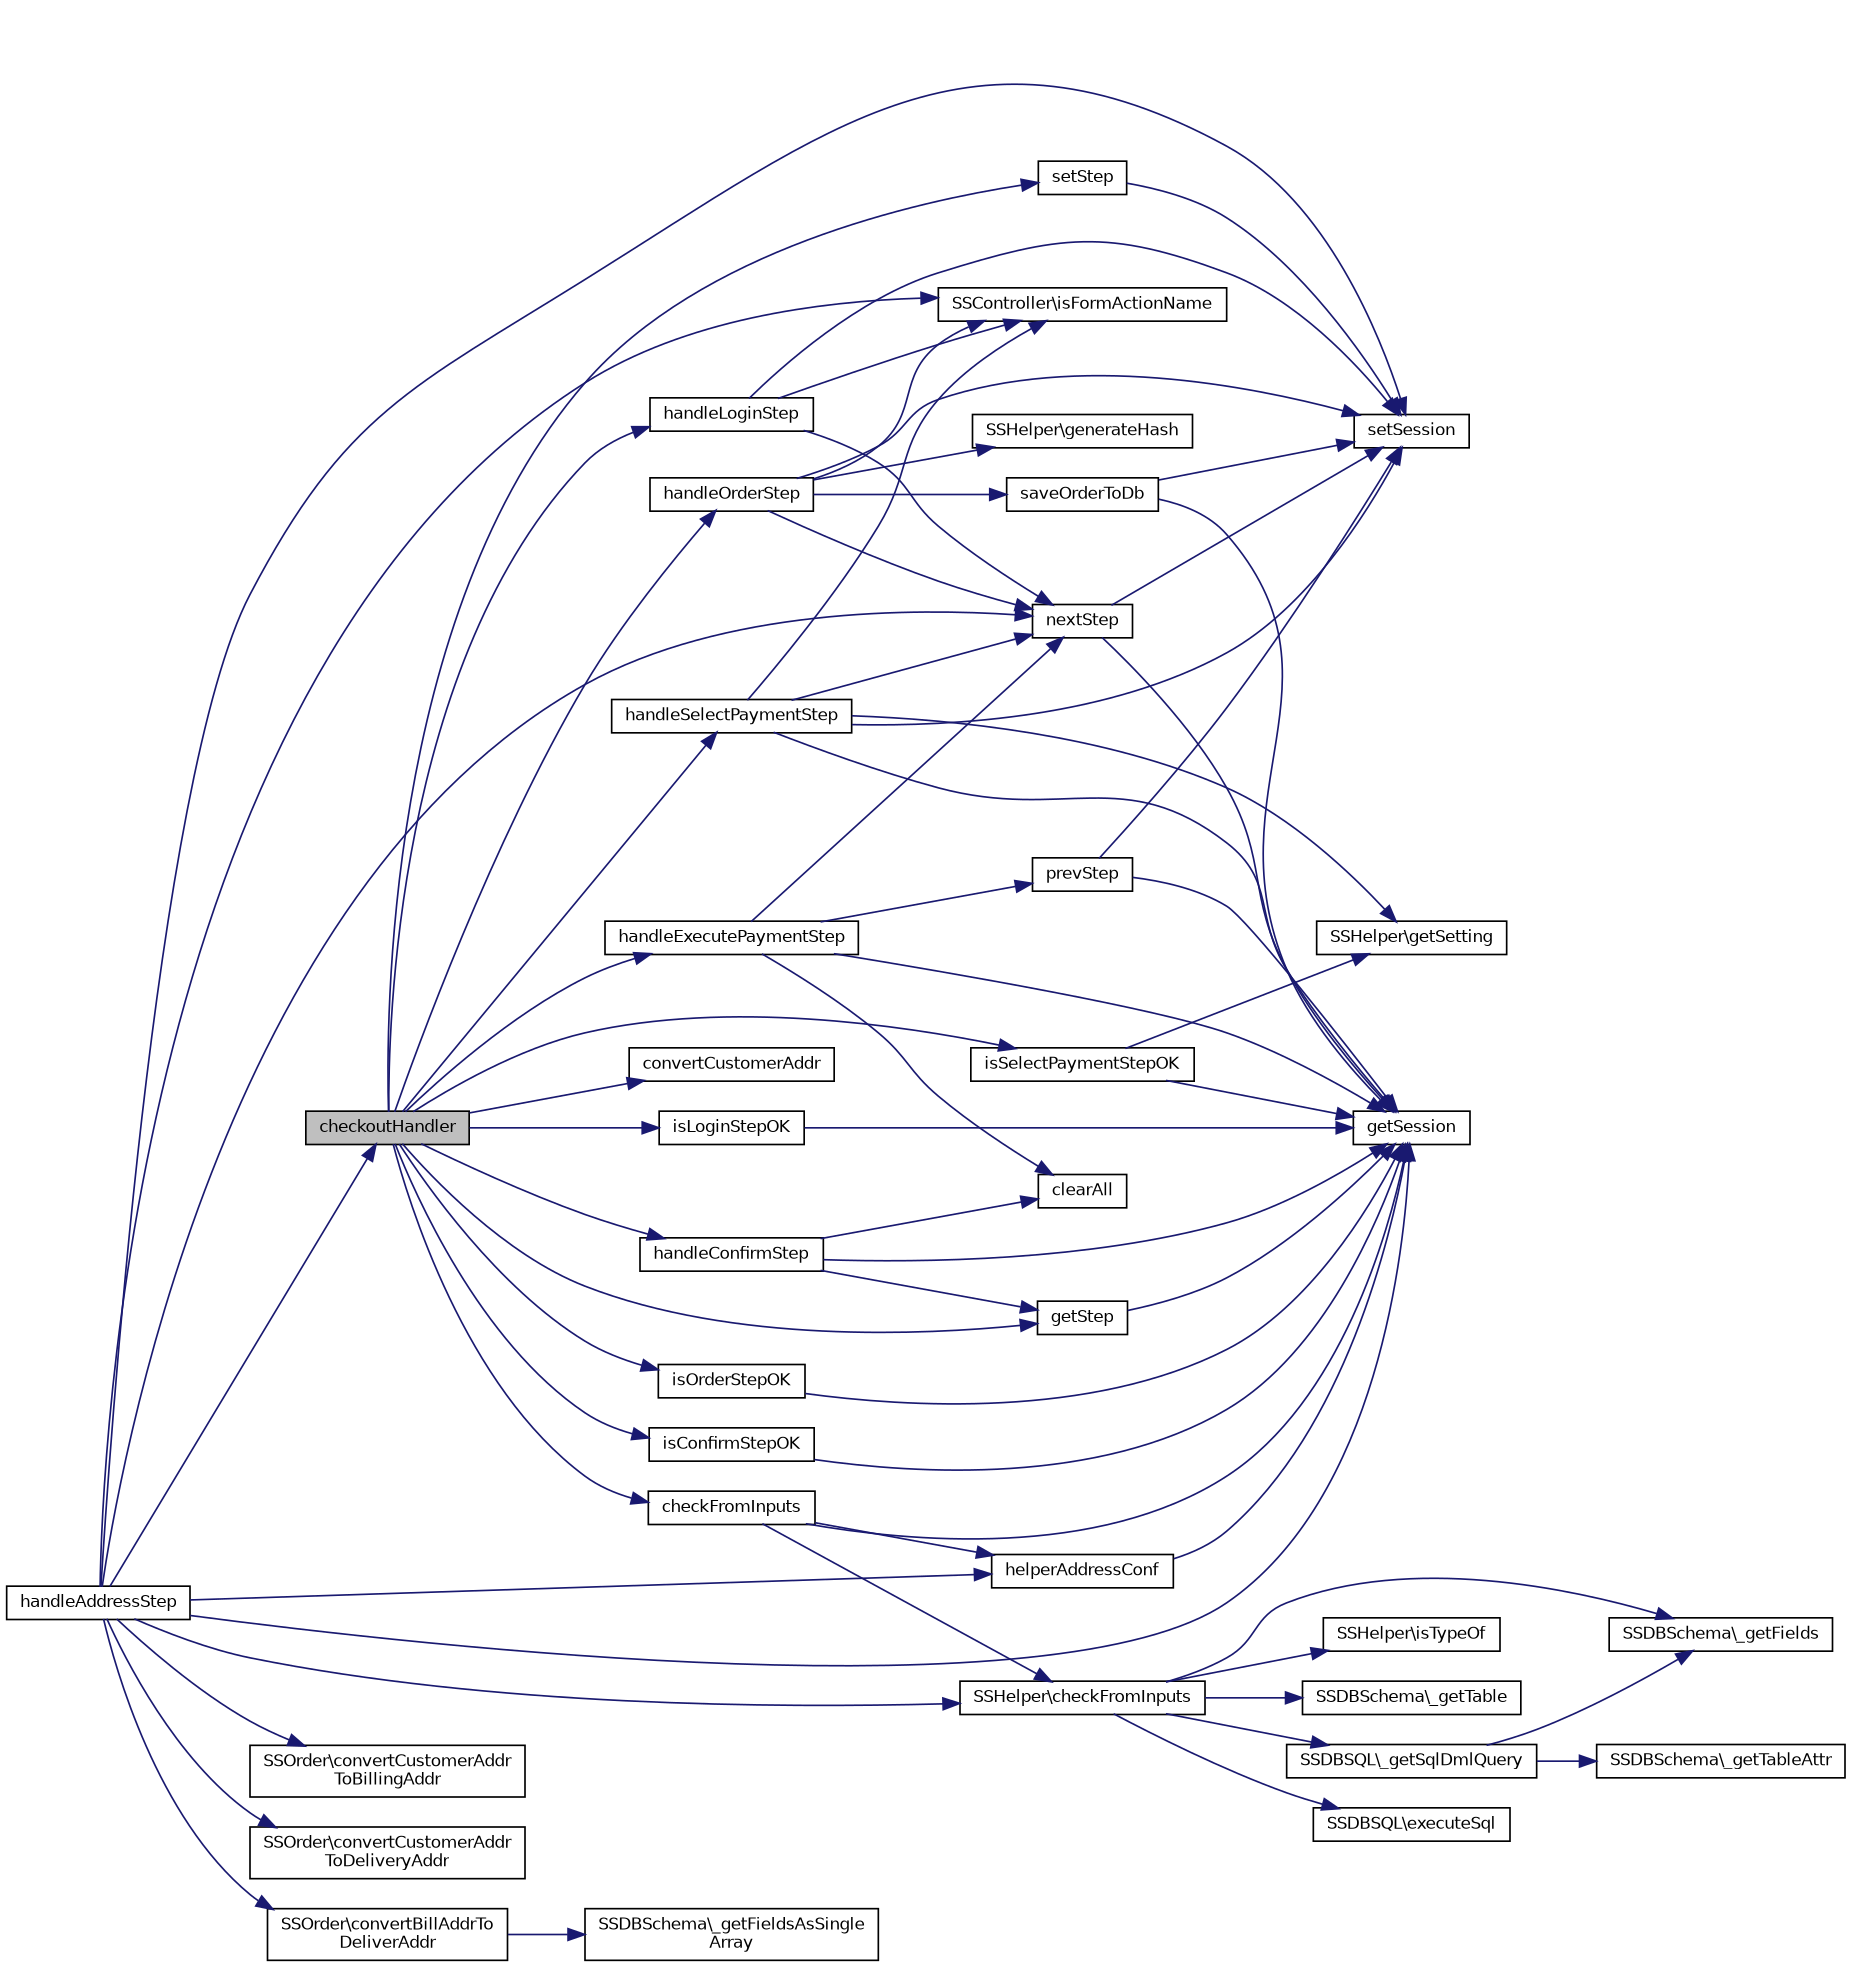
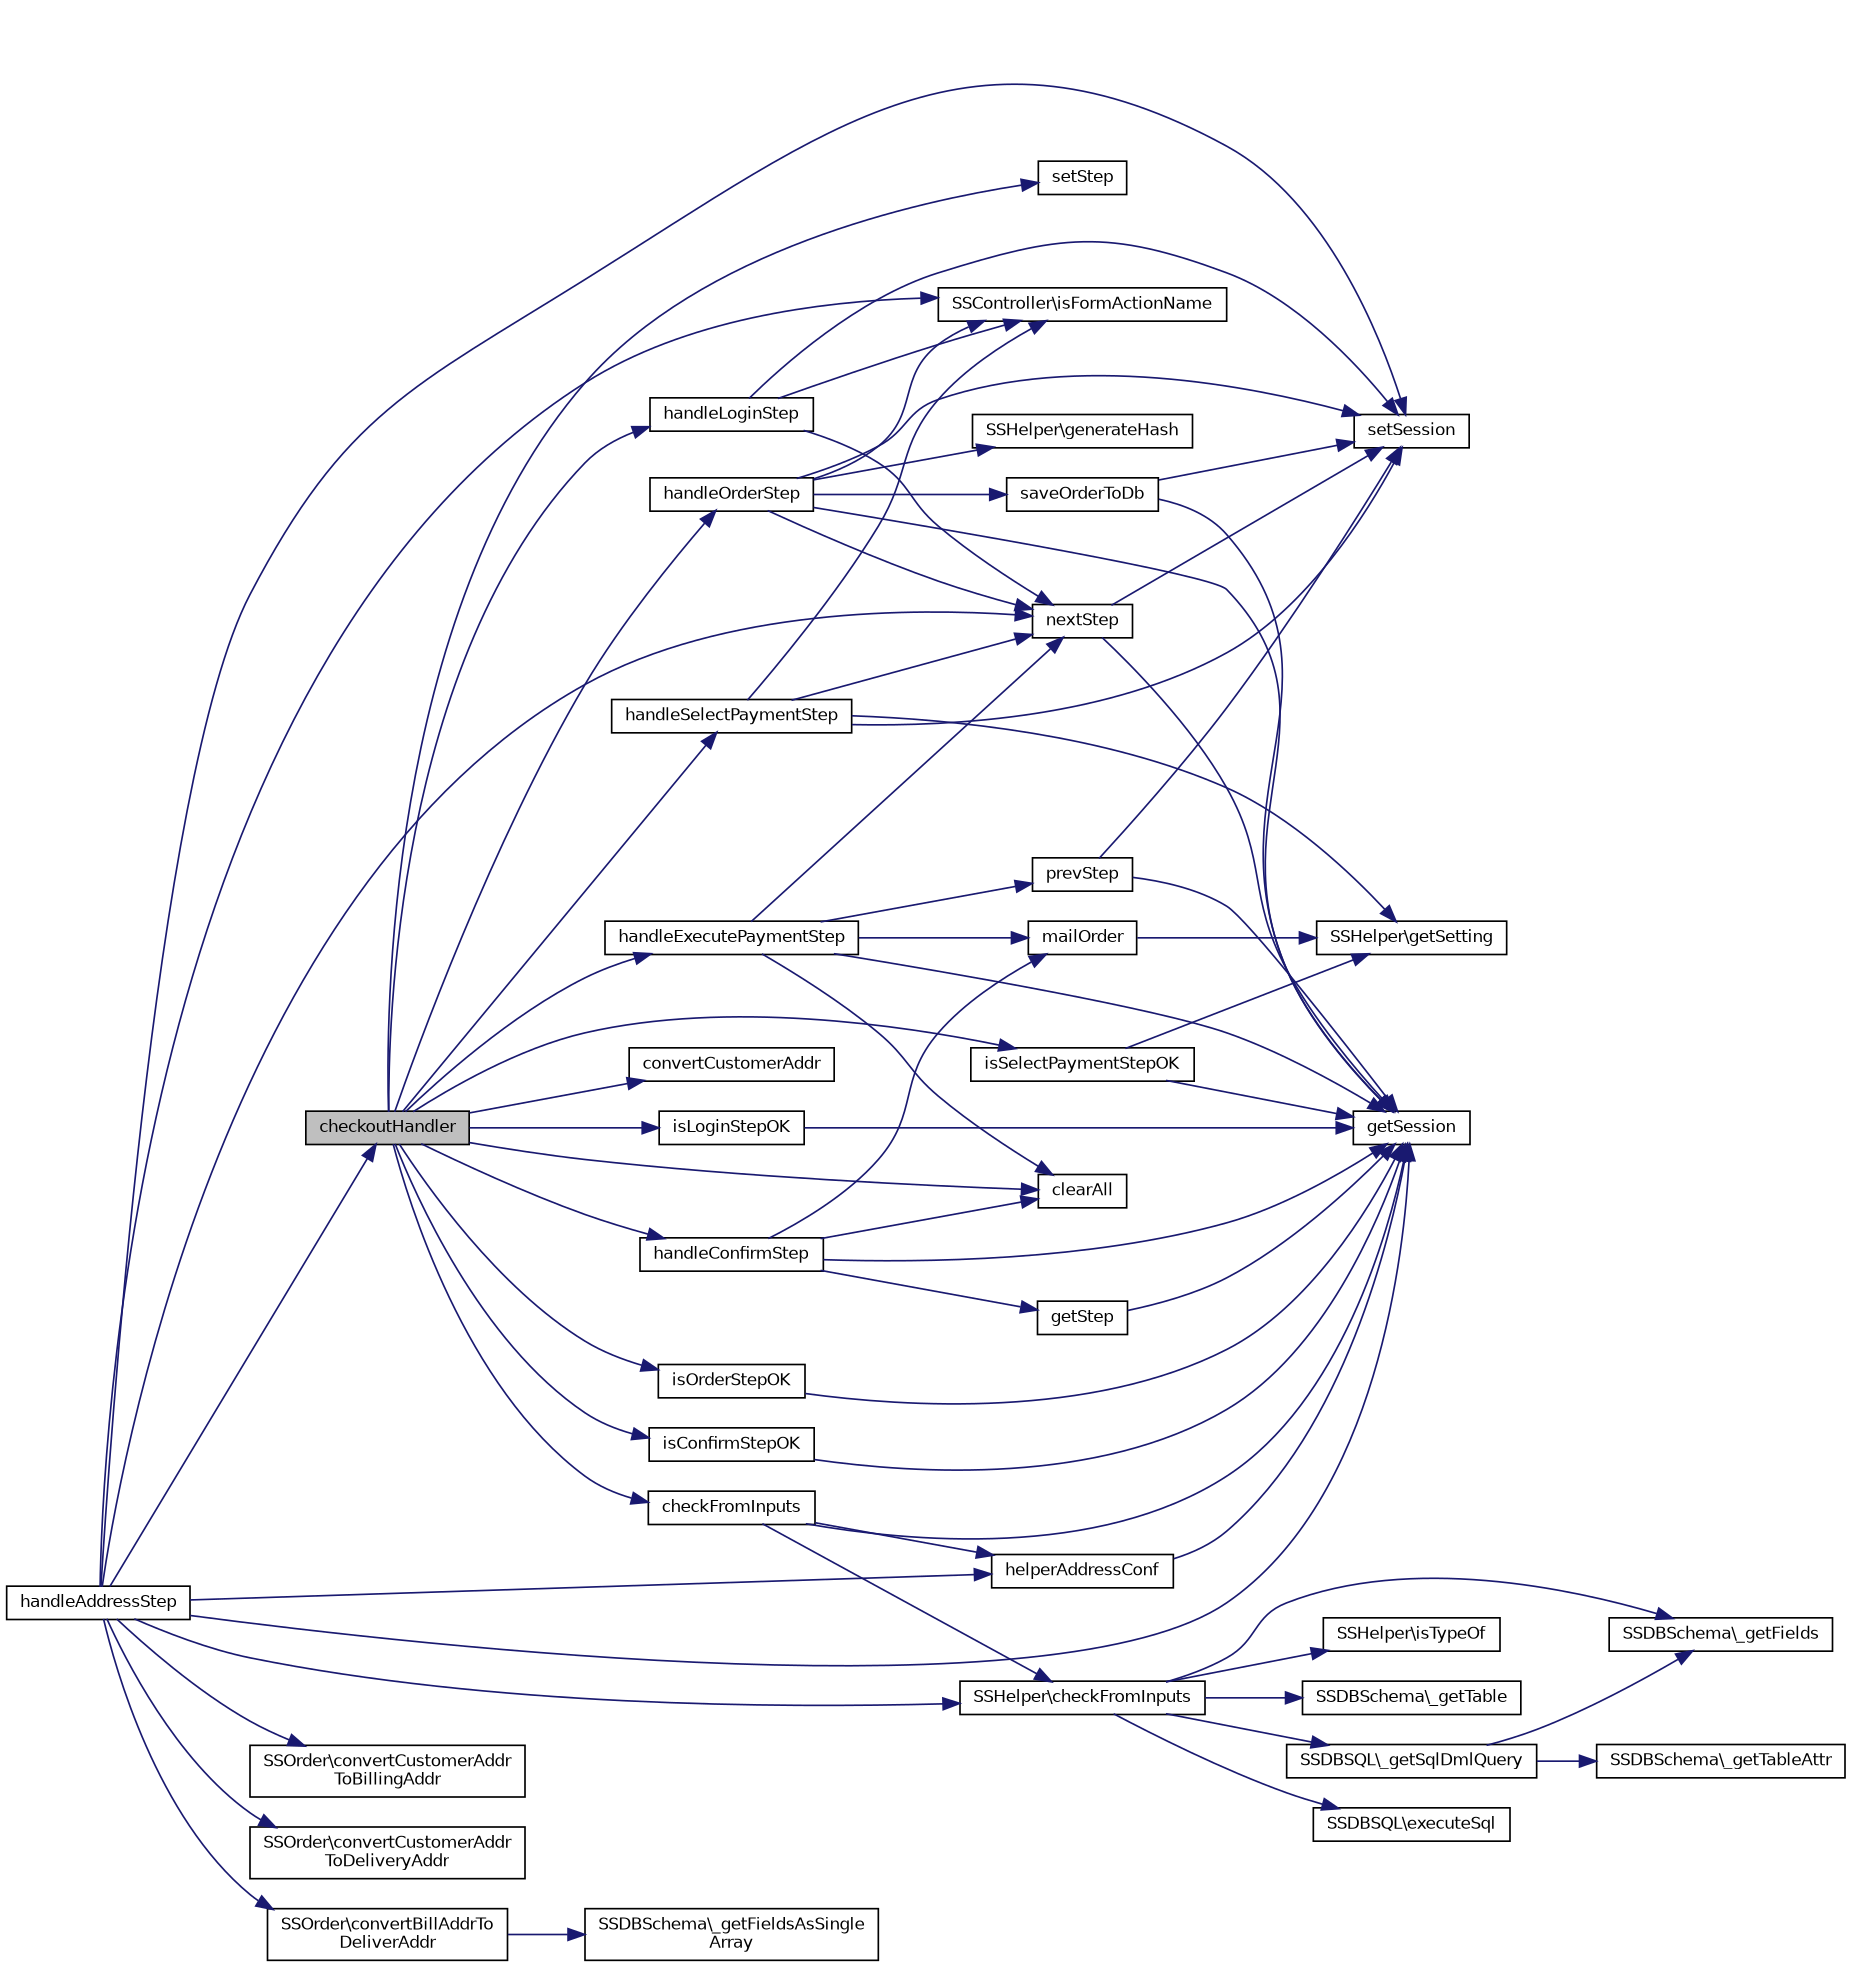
(1282, 262) -> none
(1133, 801) -> (1238, 605)
none -> (1082, 938)
(685, 1314) -> (745, 1174)
